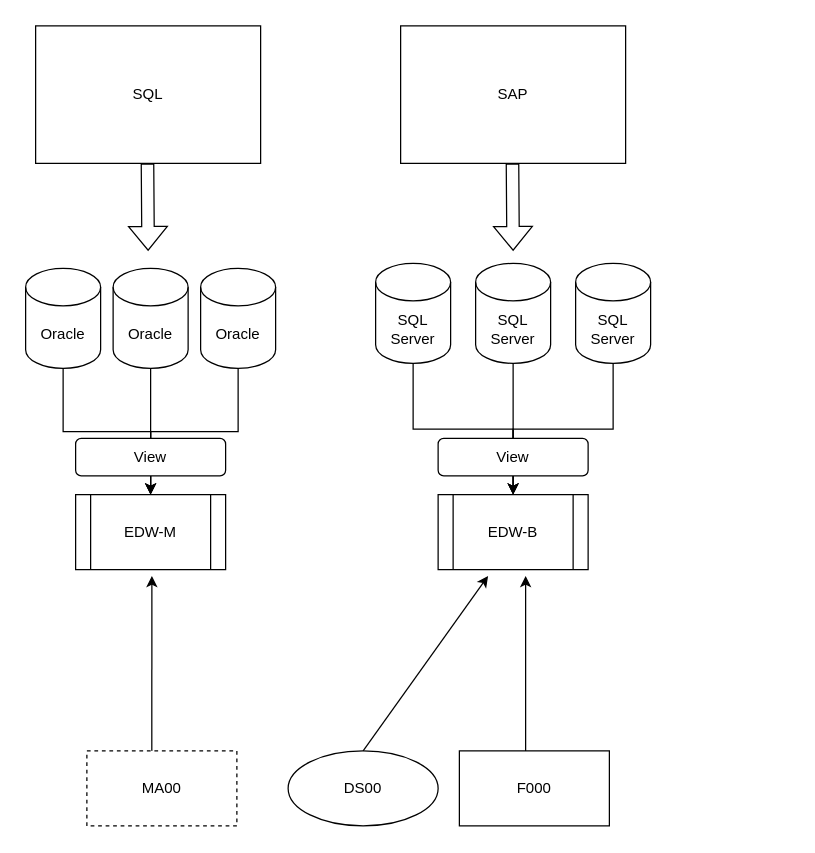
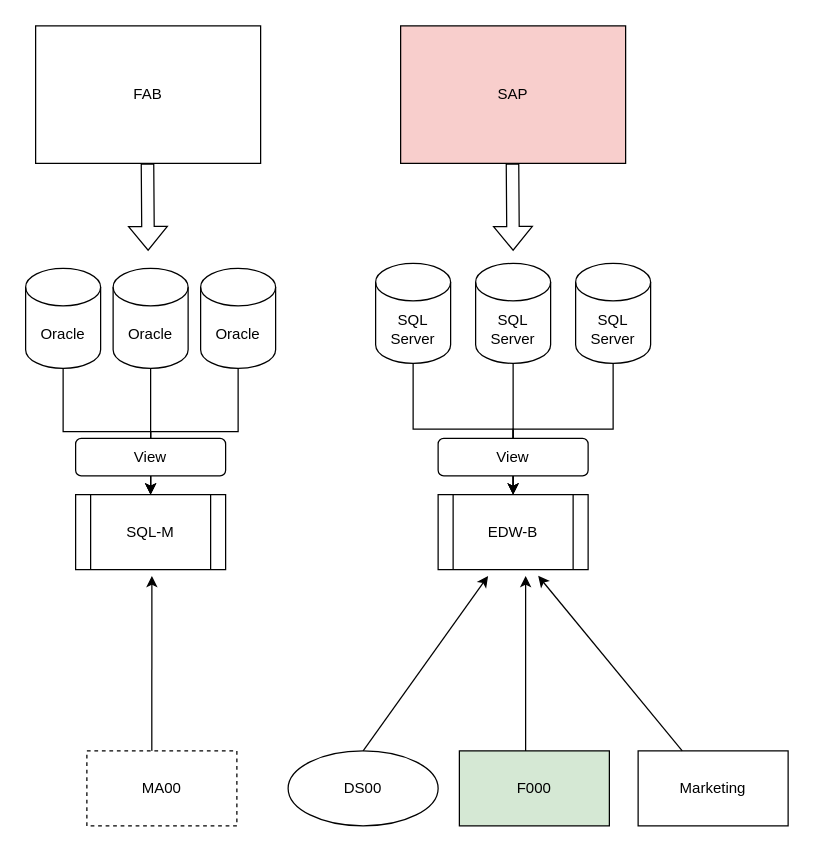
(148, 94) -> (148, 94)
(513, 94) -> (513, 94)
(151, 532) -> (151, 532)
none -> (613, 666)
(534, 788) -> (534, 788)
none -> (713, 788)
